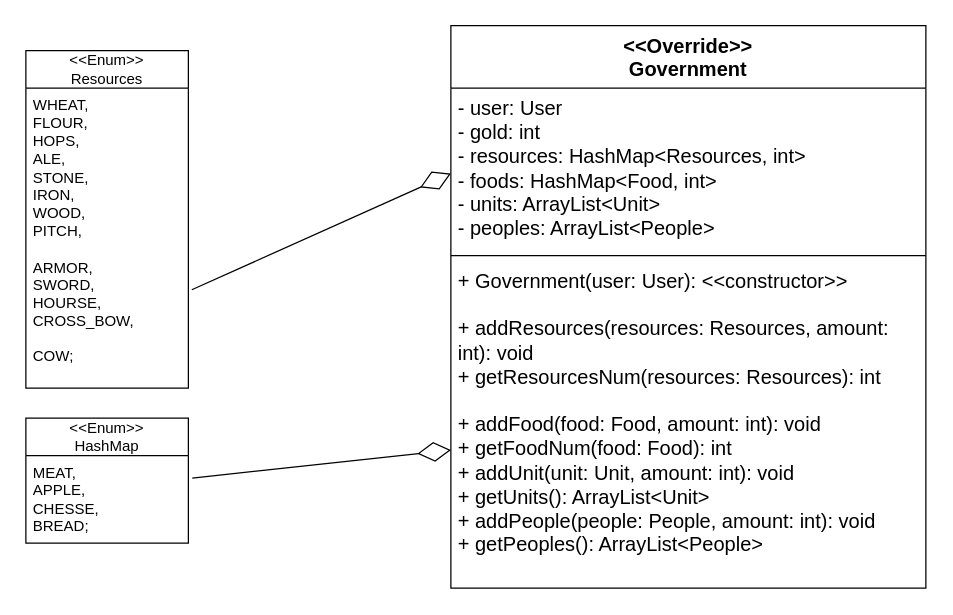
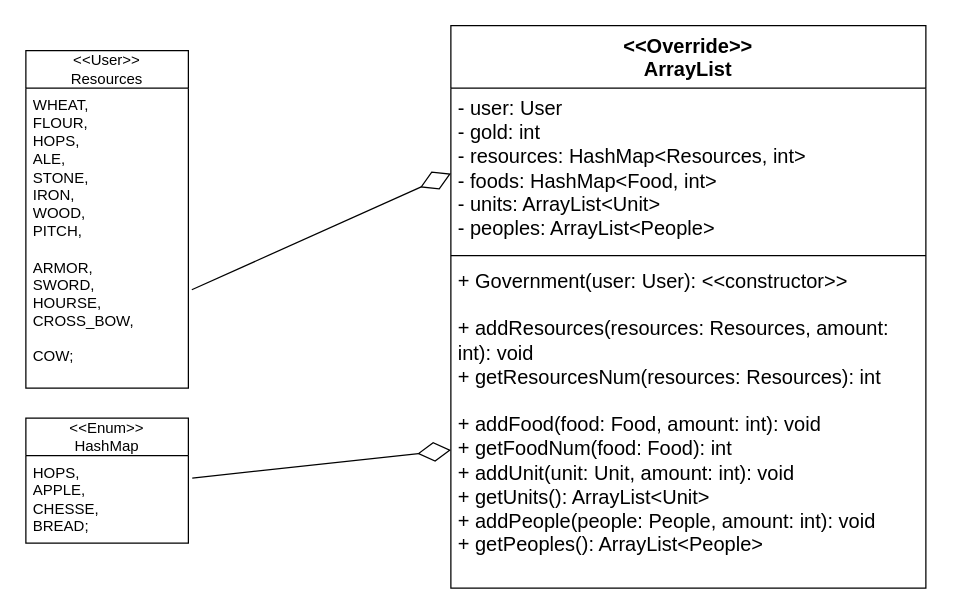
(688, 58) -> (688, 58)
(107, 69) -> (107, 69)
(61, 500) -> (61, 500)
